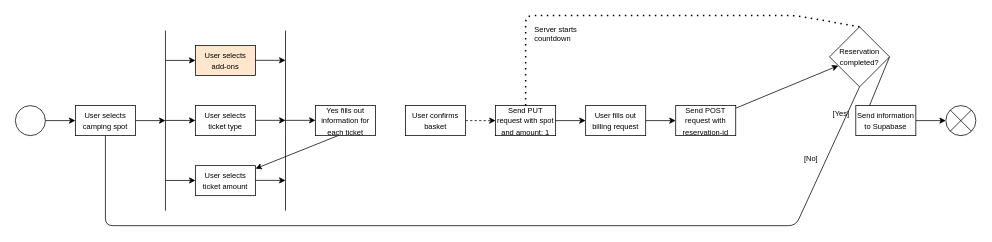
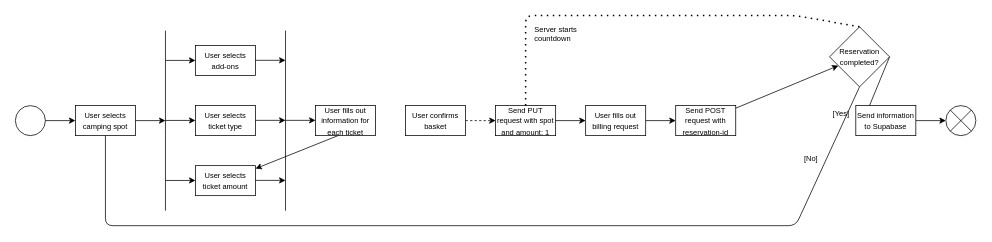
(225, 60) -> (225, 60)
(345, 120) -> (345, 120)
